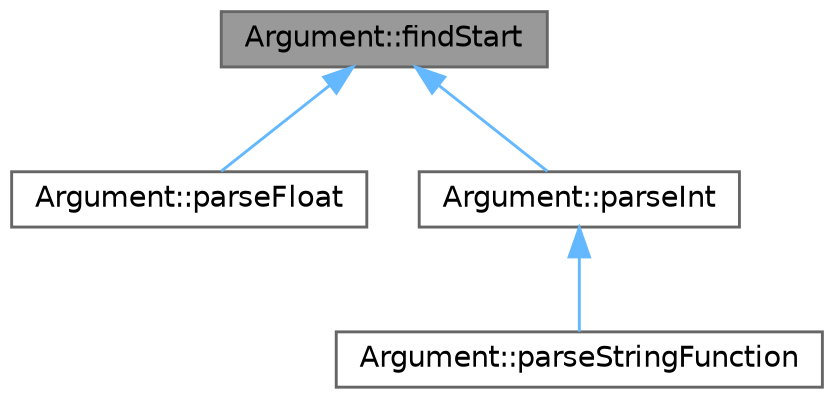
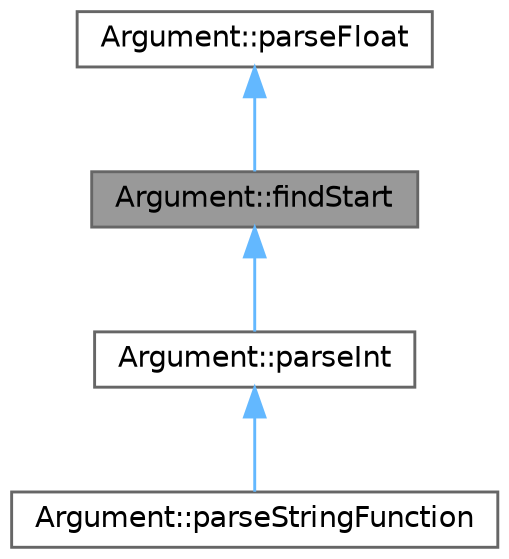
(275, 128) -> (255, 134)
